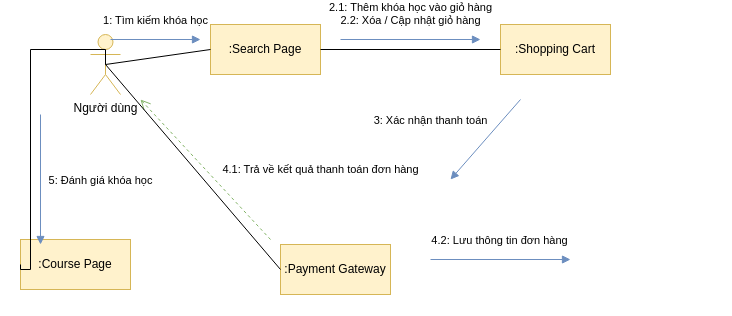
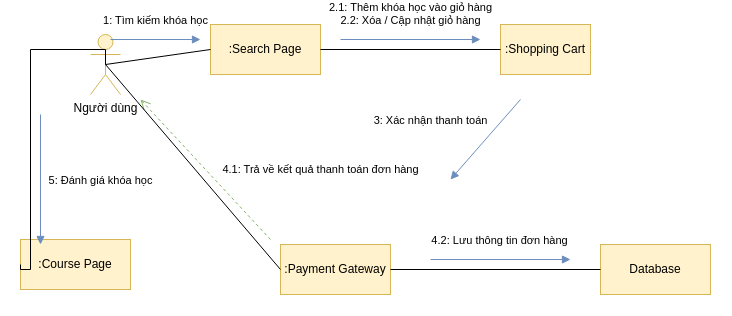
(556, 50) -> (546, 50)
none -> (496, 270)
none -> (656, 270)
